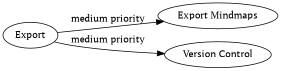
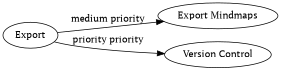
(108, 40) -> (108, 40)
